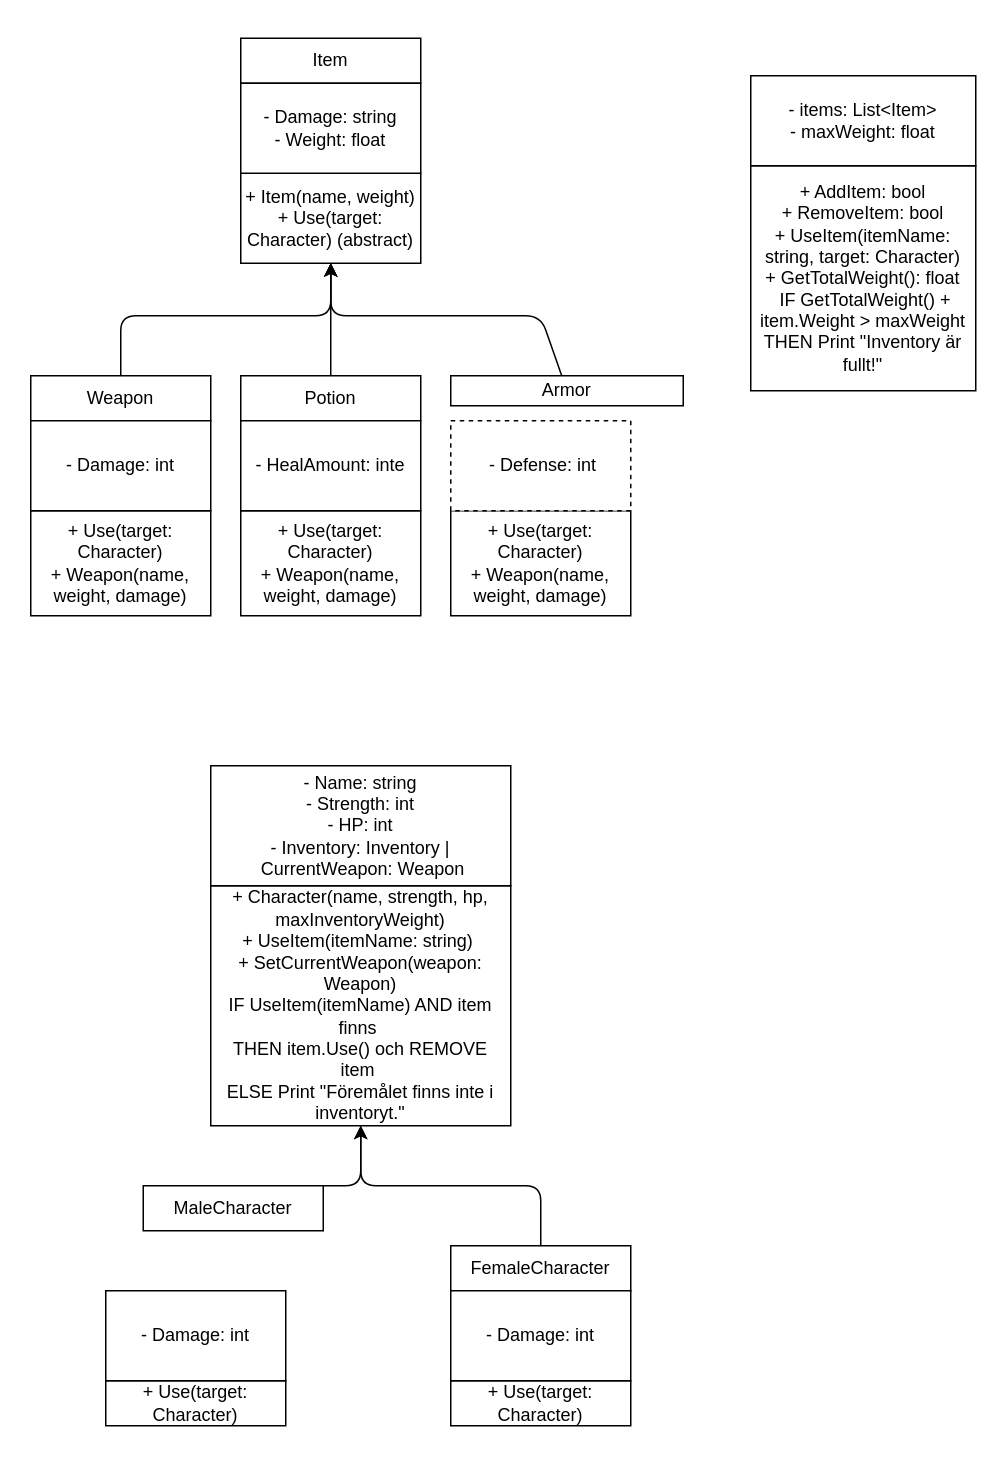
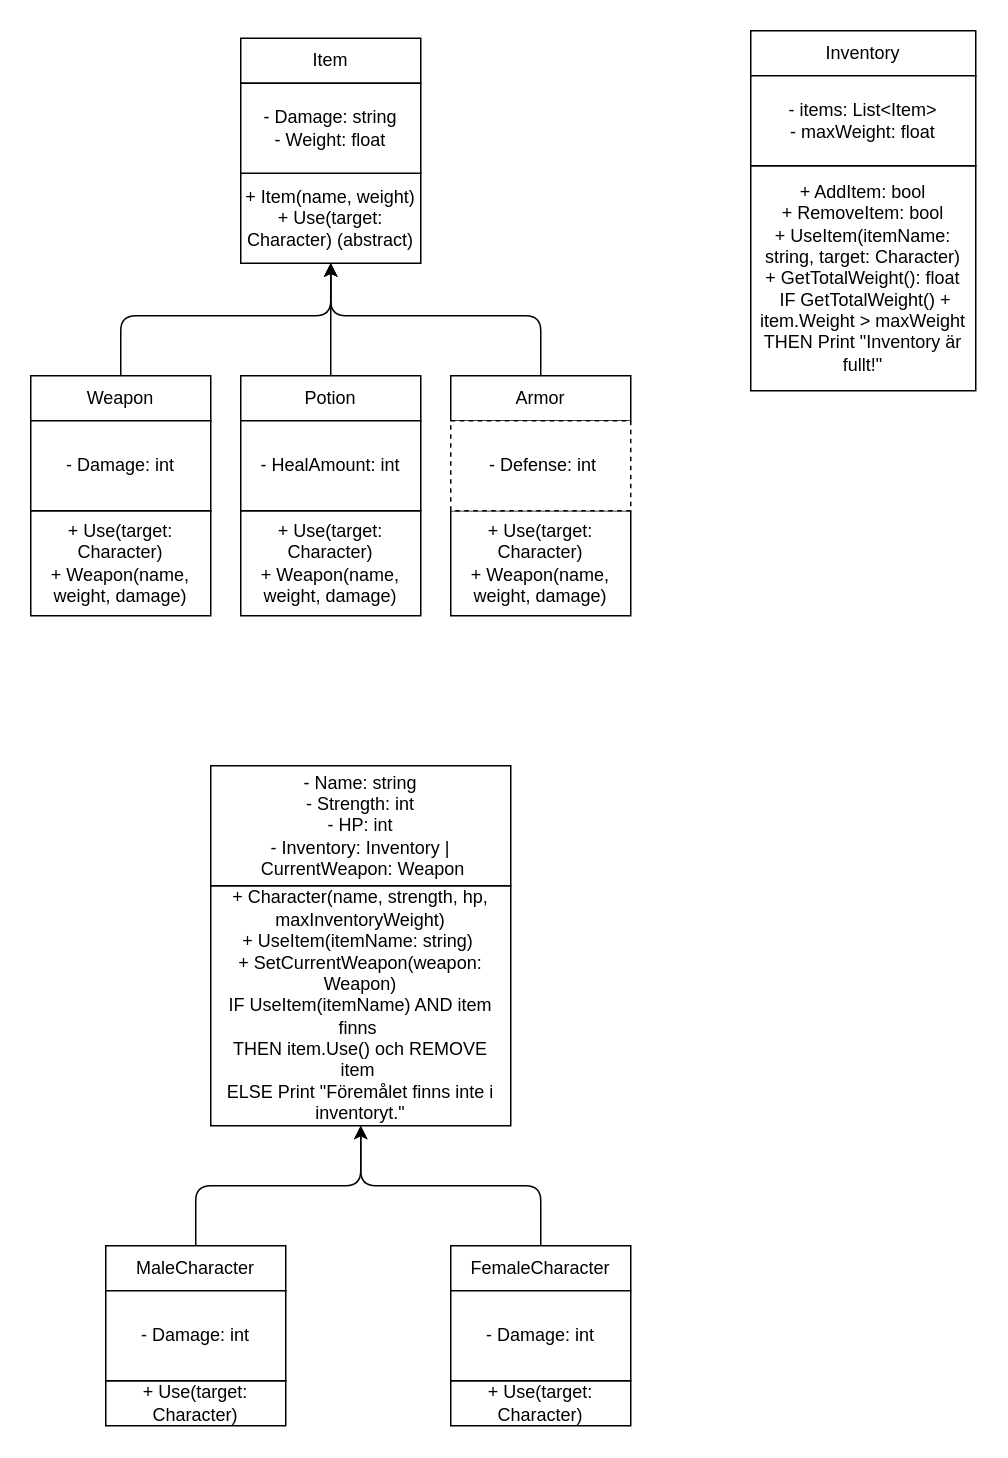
none -> (863, 53)
(567, 391) -> (541, 398)
(331, 466) -> (331, 466)
(233, 1208) -> (196, 1268)
